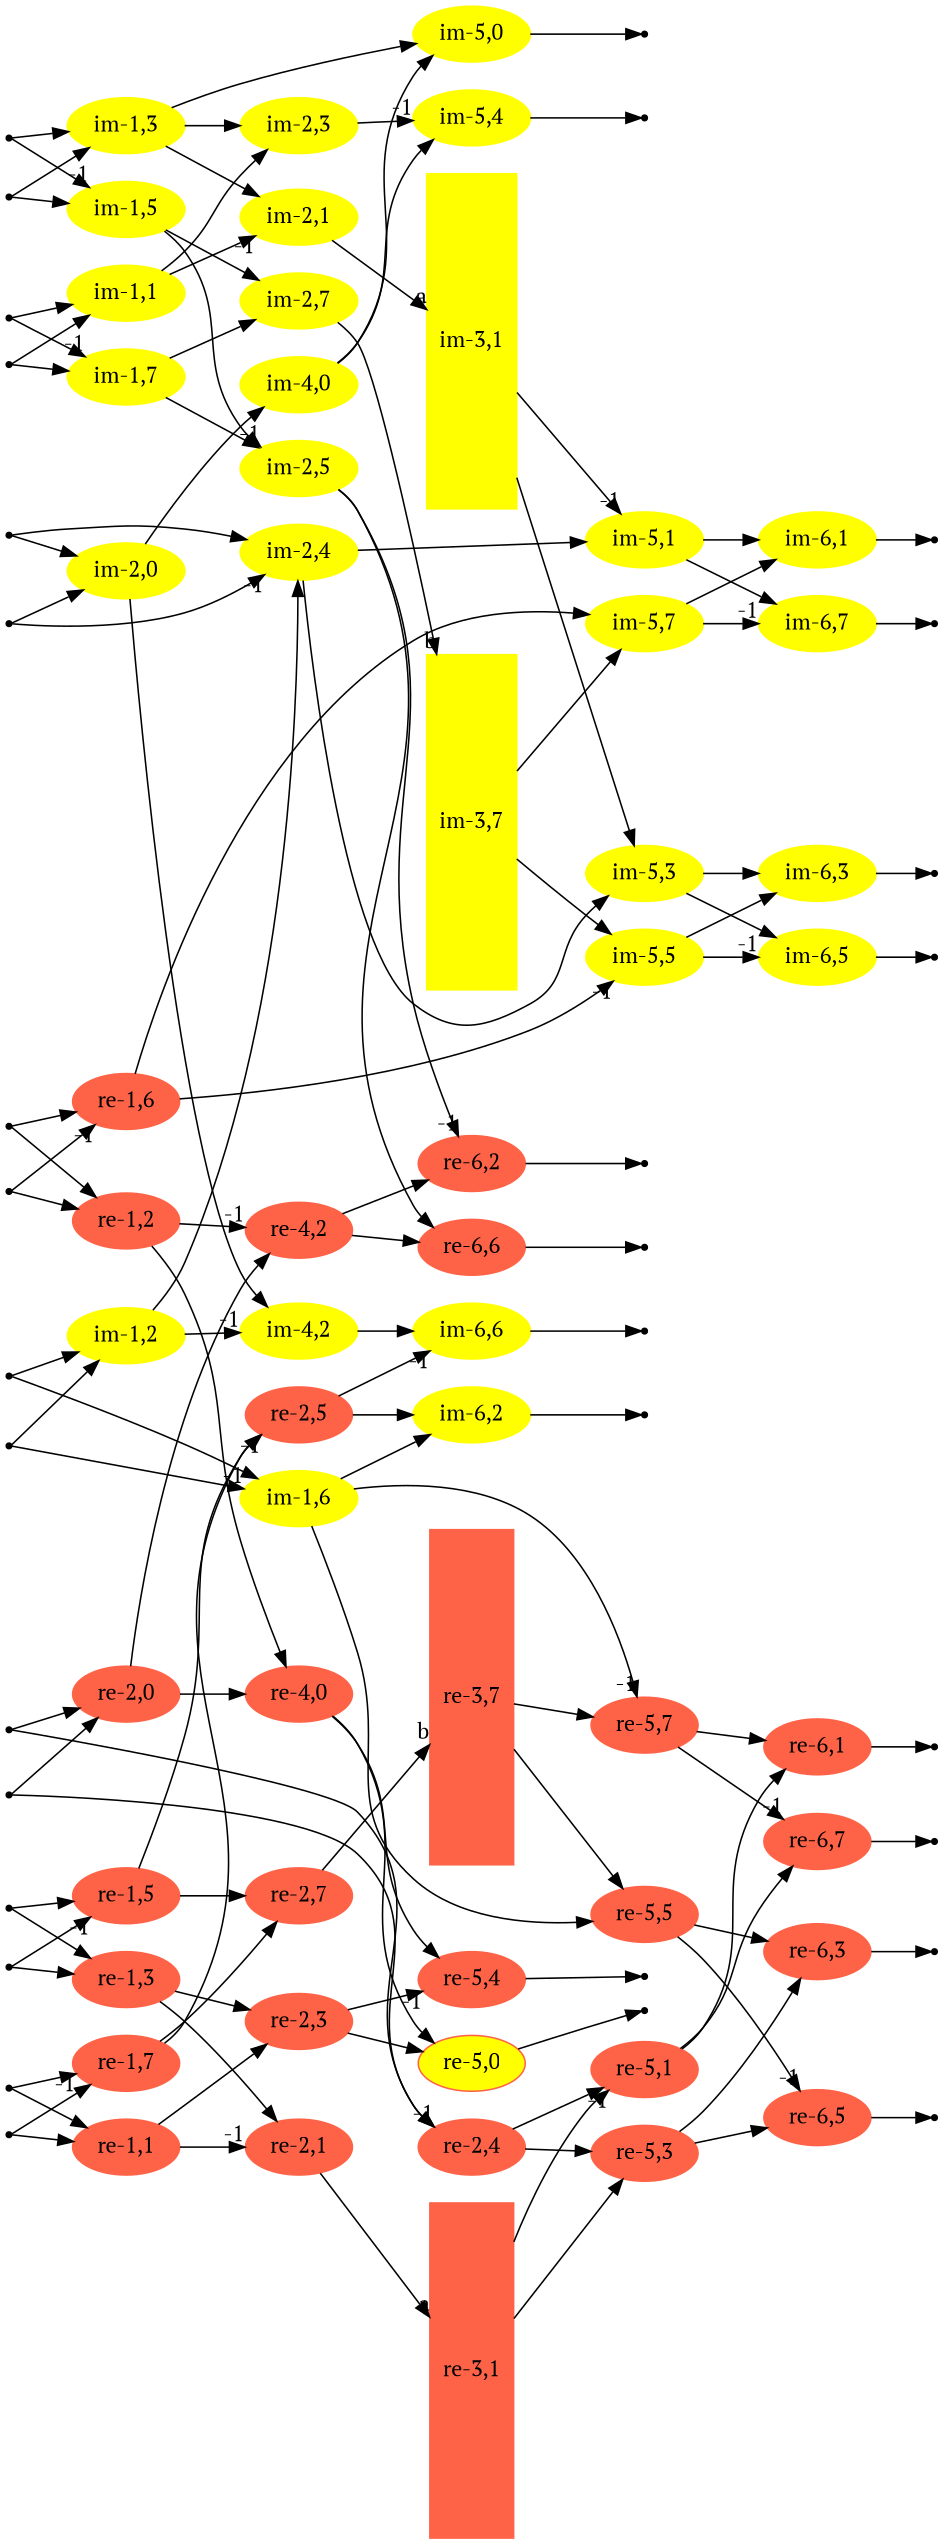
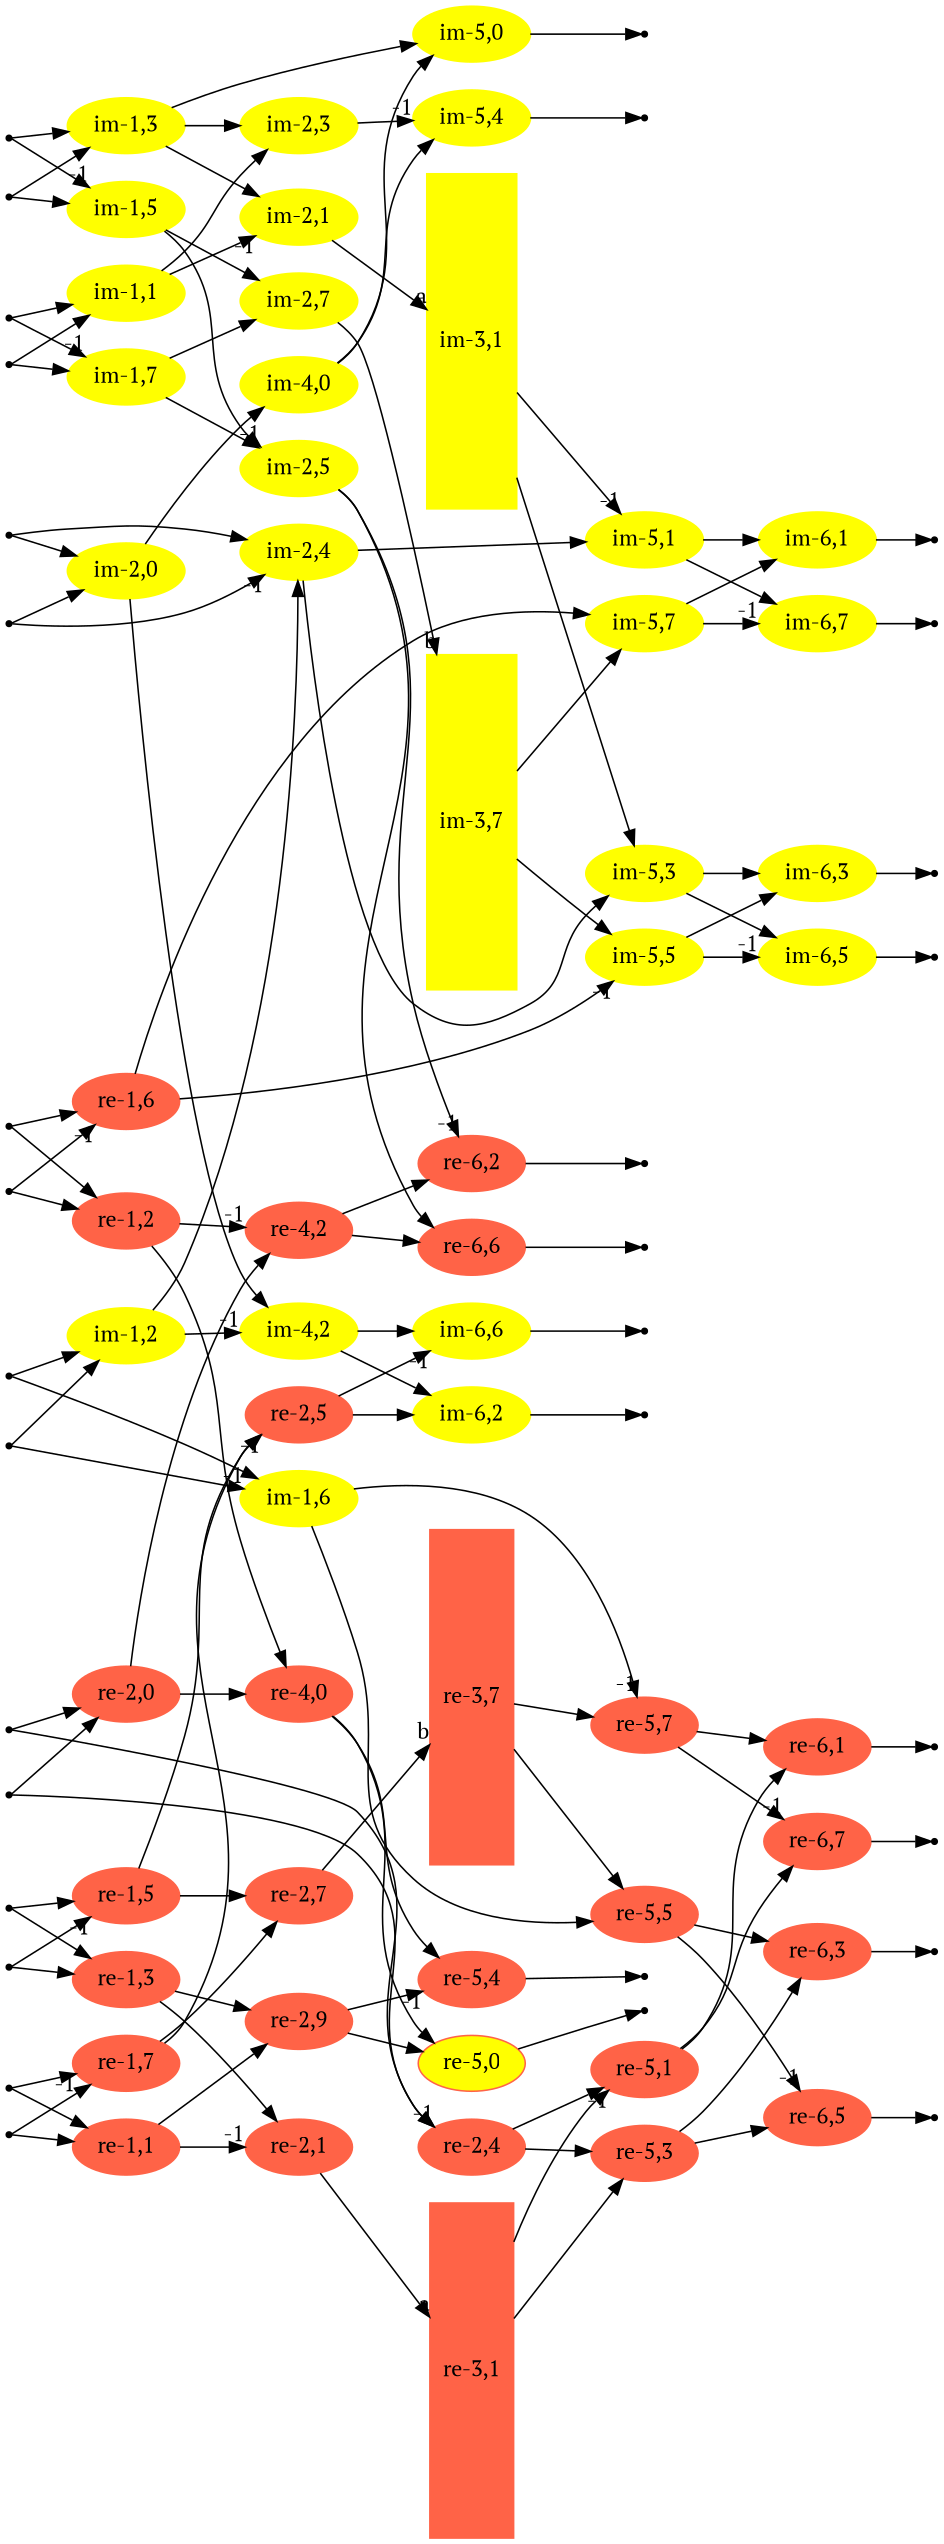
(378, 1460) -> (374, 1368)
(299, 2021) -> (299, 2021)
